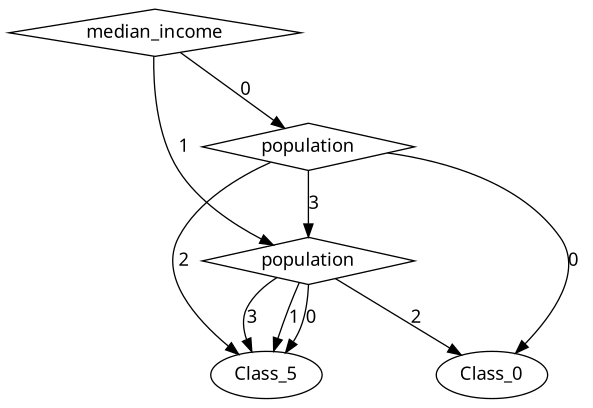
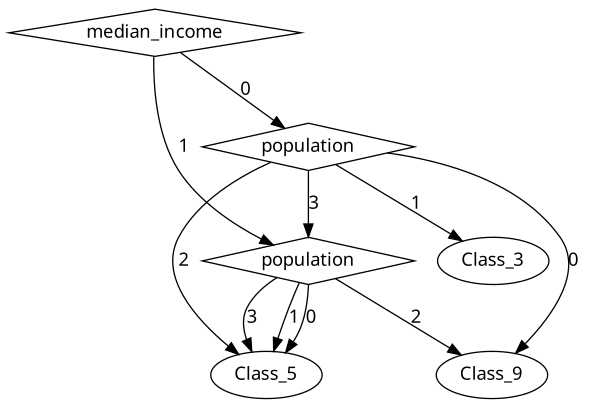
none -> (493, 261)
(492, 375) -> (492, 375)
